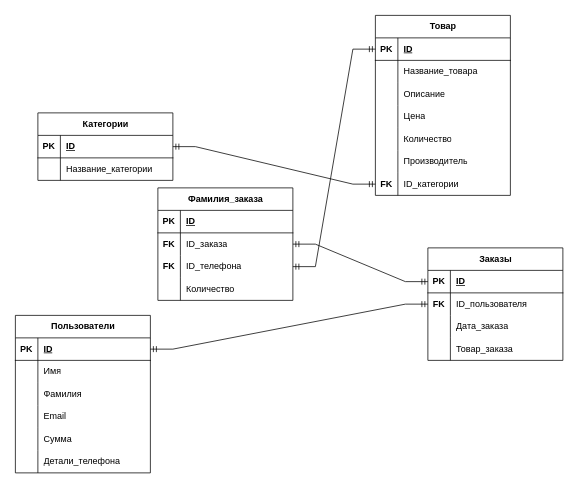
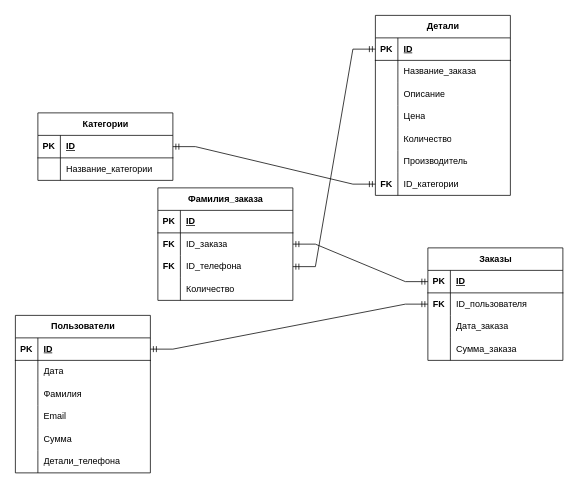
(443, 27) -> (443, 27)
(442, 72) -> (442, 72)
(487, 349) -> (487, 349)
(51, 372) -> (54, 372)
